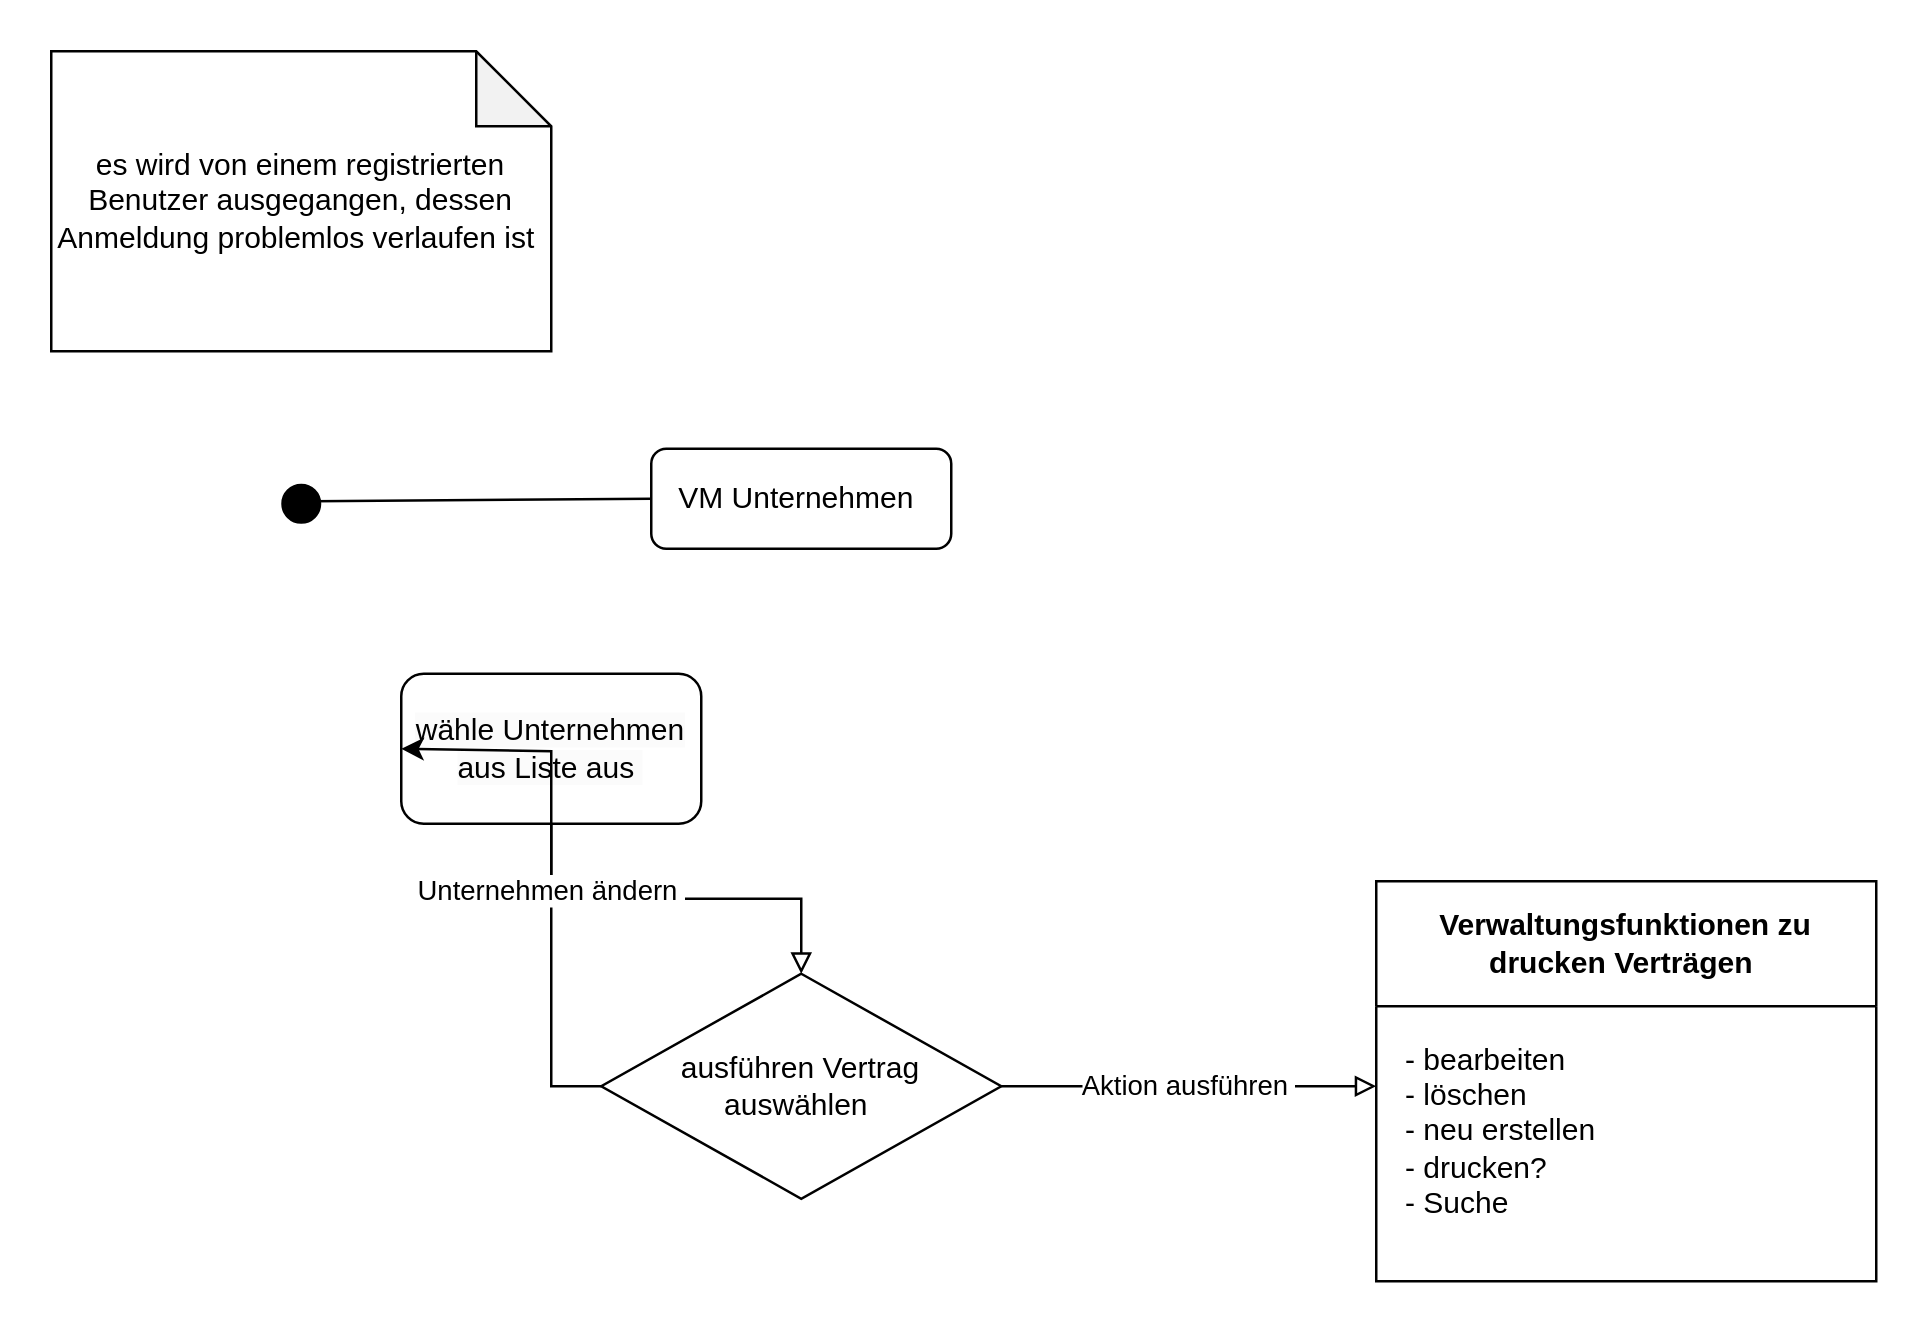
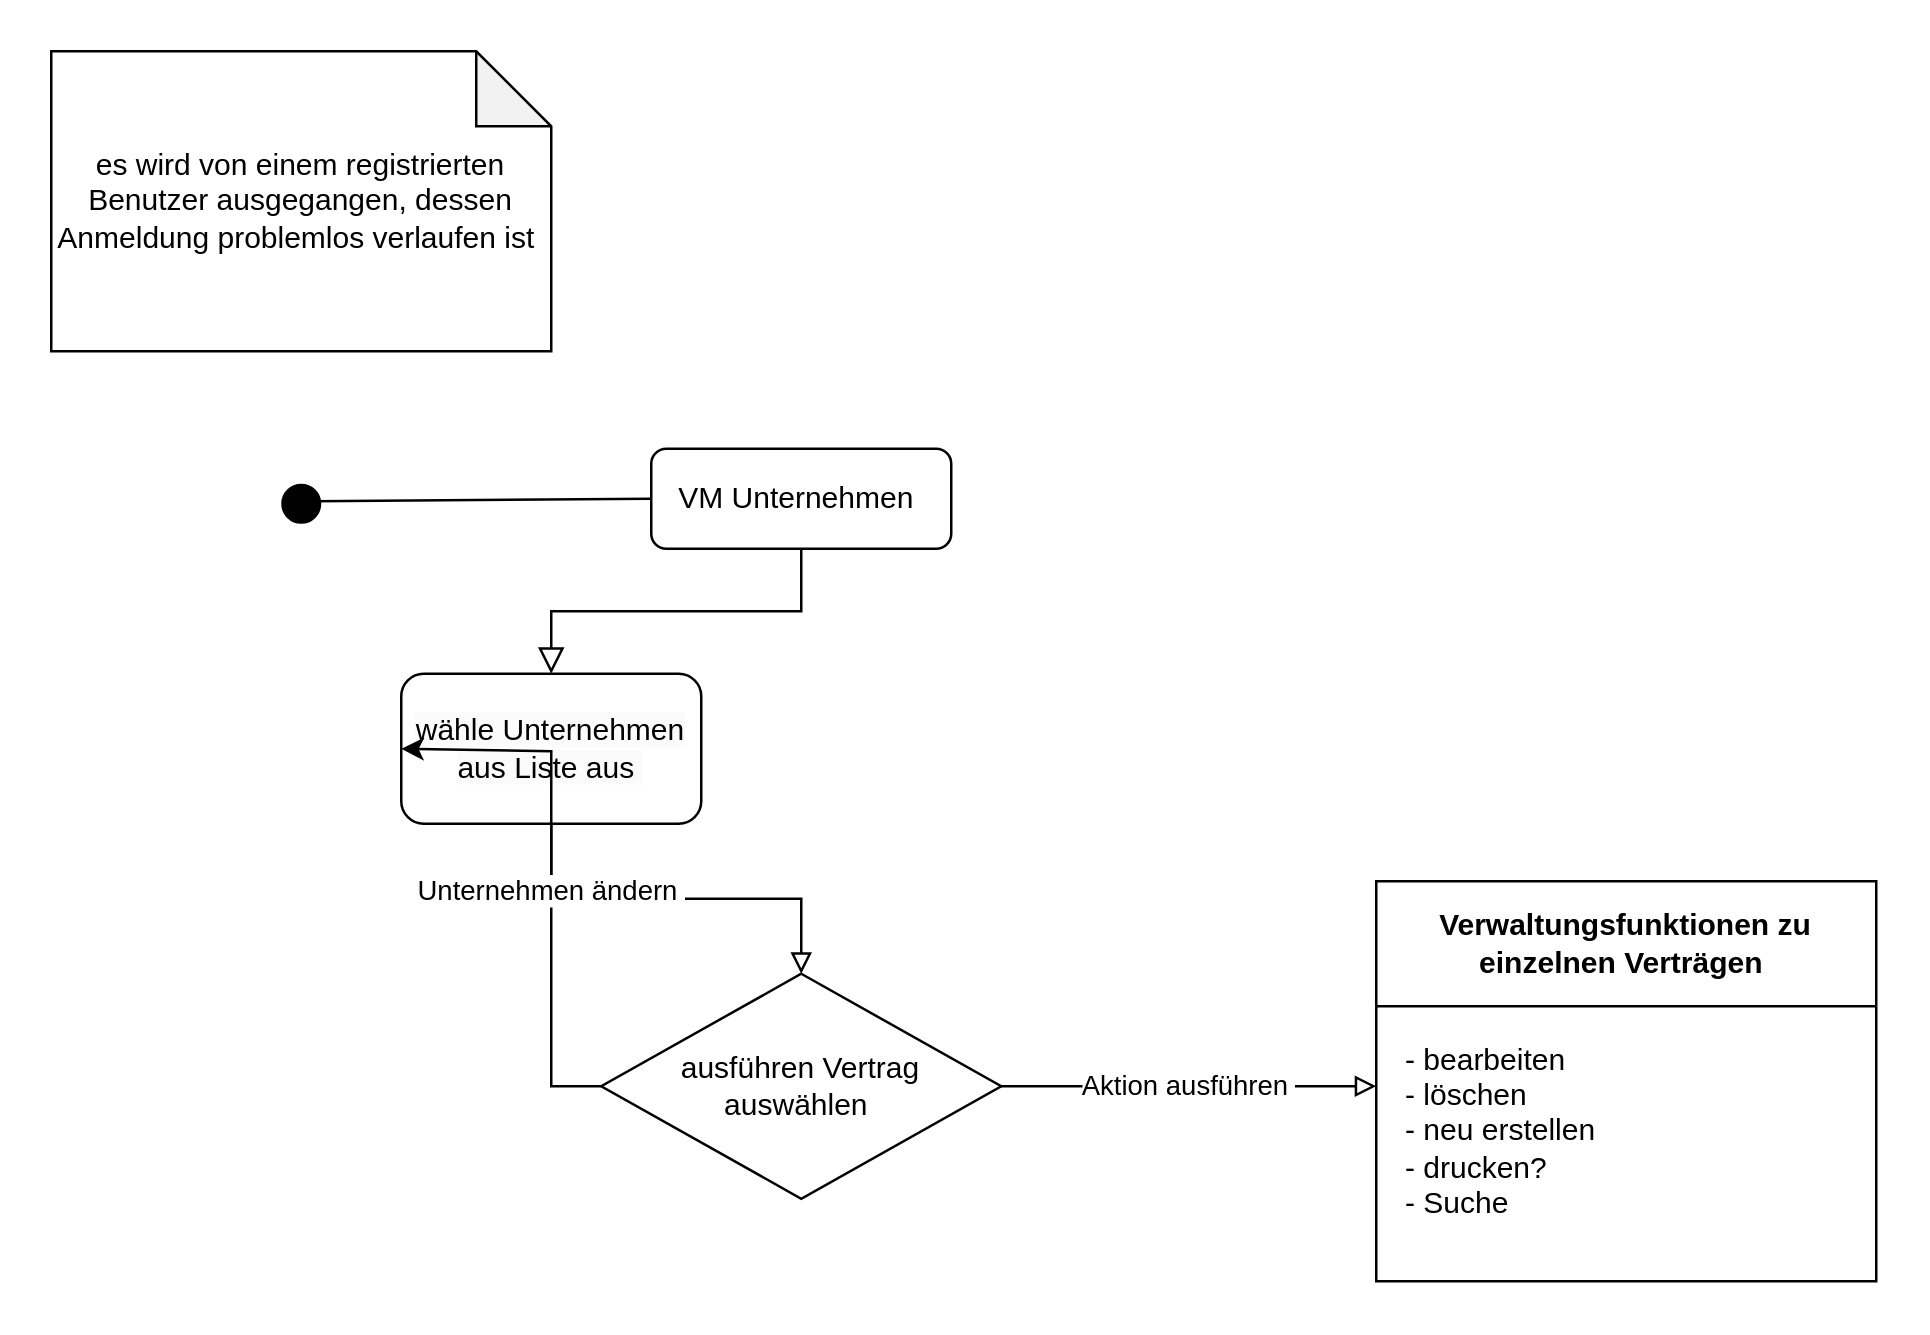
none -> (689, 611)
(1626, 944) -> (1626, 944)
